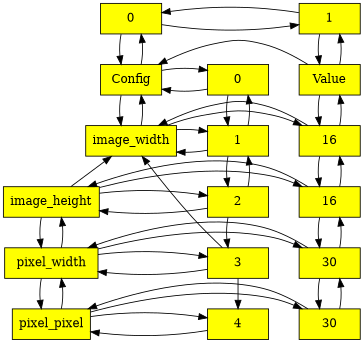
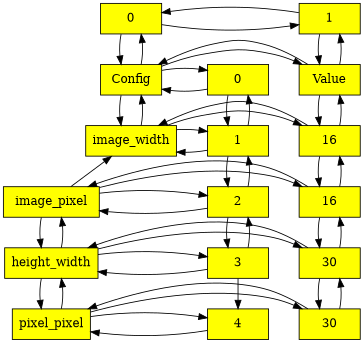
none -> (228, 50)
(51, 202) -> (51, 202)
(181, 205) -> (249, 239)
(51, 263) -> (51, 263)
